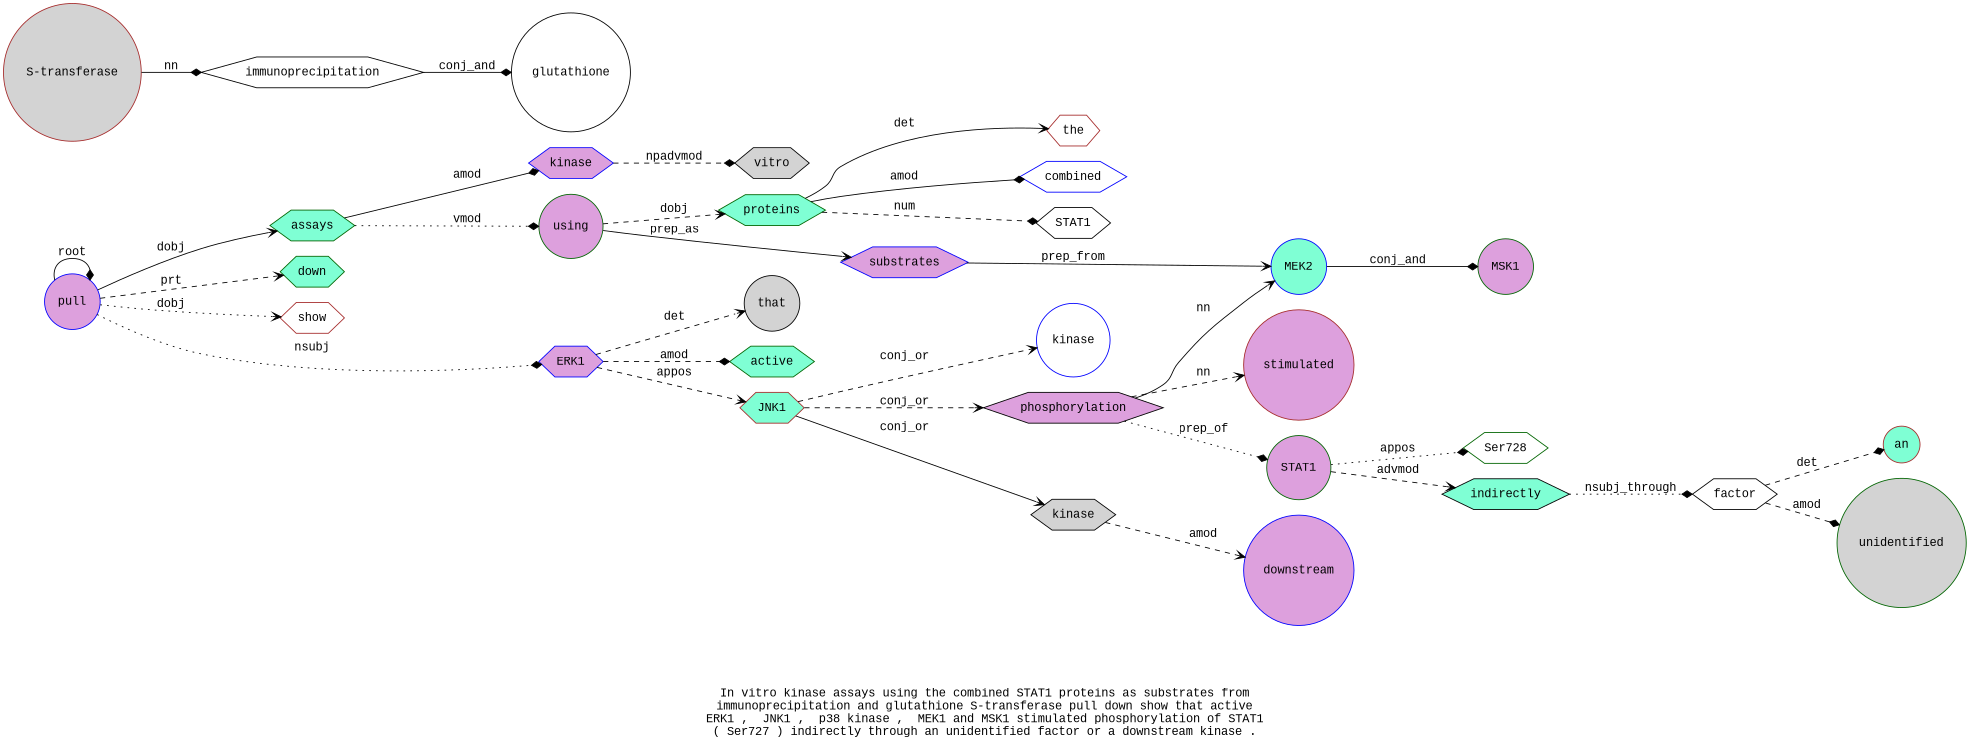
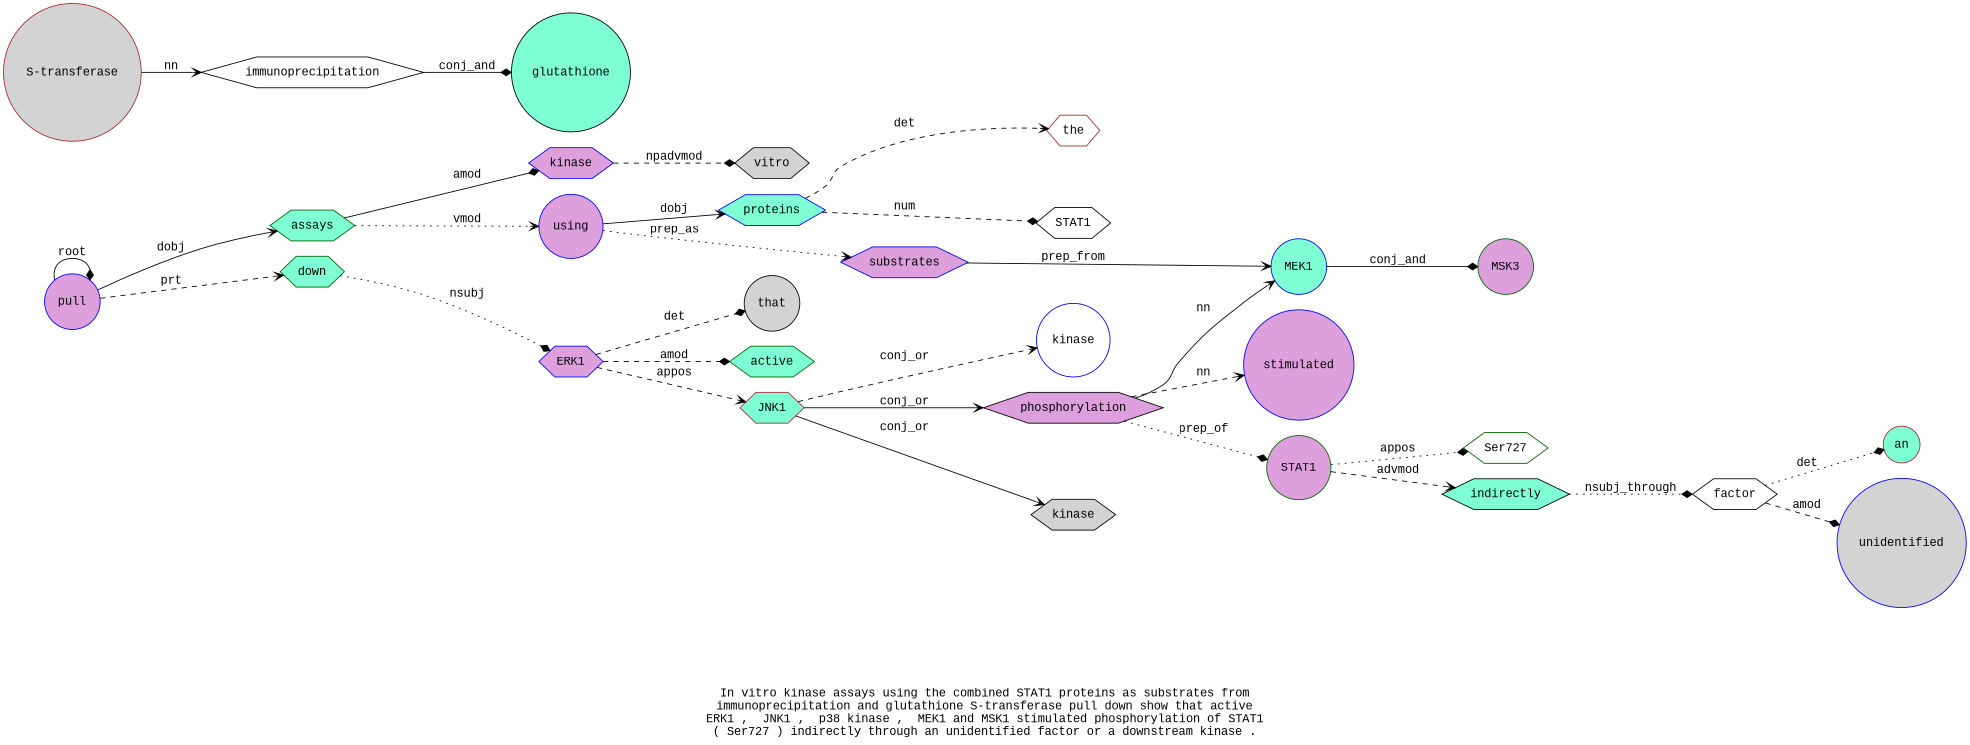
(167, 72) -> (167, 72)
(571, 72) -> (571, 72)
(914, 139) -> (914, 139)
(1073, 177) -> none
(772, 210) -> (772, 210)
(660, 219) -> (660, 219)
(442, 226) -> (442, 226)
(571, 226) -> (571, 226)
(723, 244) -> (723, 244)
(1299, 267) -> (1299, 267)
(1506, 267) -> (1506, 267)
(312, 318) -> none
(666, 334) -> (666, 334)
(1299, 365) -> (1299, 365)
(310, 368) -> (444, 302)
(889, 408) -> (889, 408)
(1506, 448) -> (1506, 448)
(1820, 469) -> (1820, 469)
(1902, 543) -> (1902, 543)
(1299, 570) -> none
